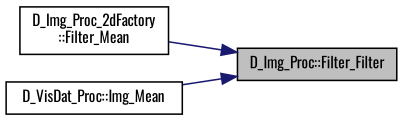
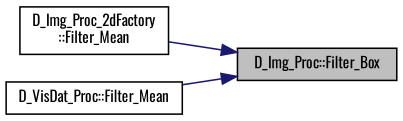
(317, 64) -> (317, 64)
(94, 98) -> (94, 98)
